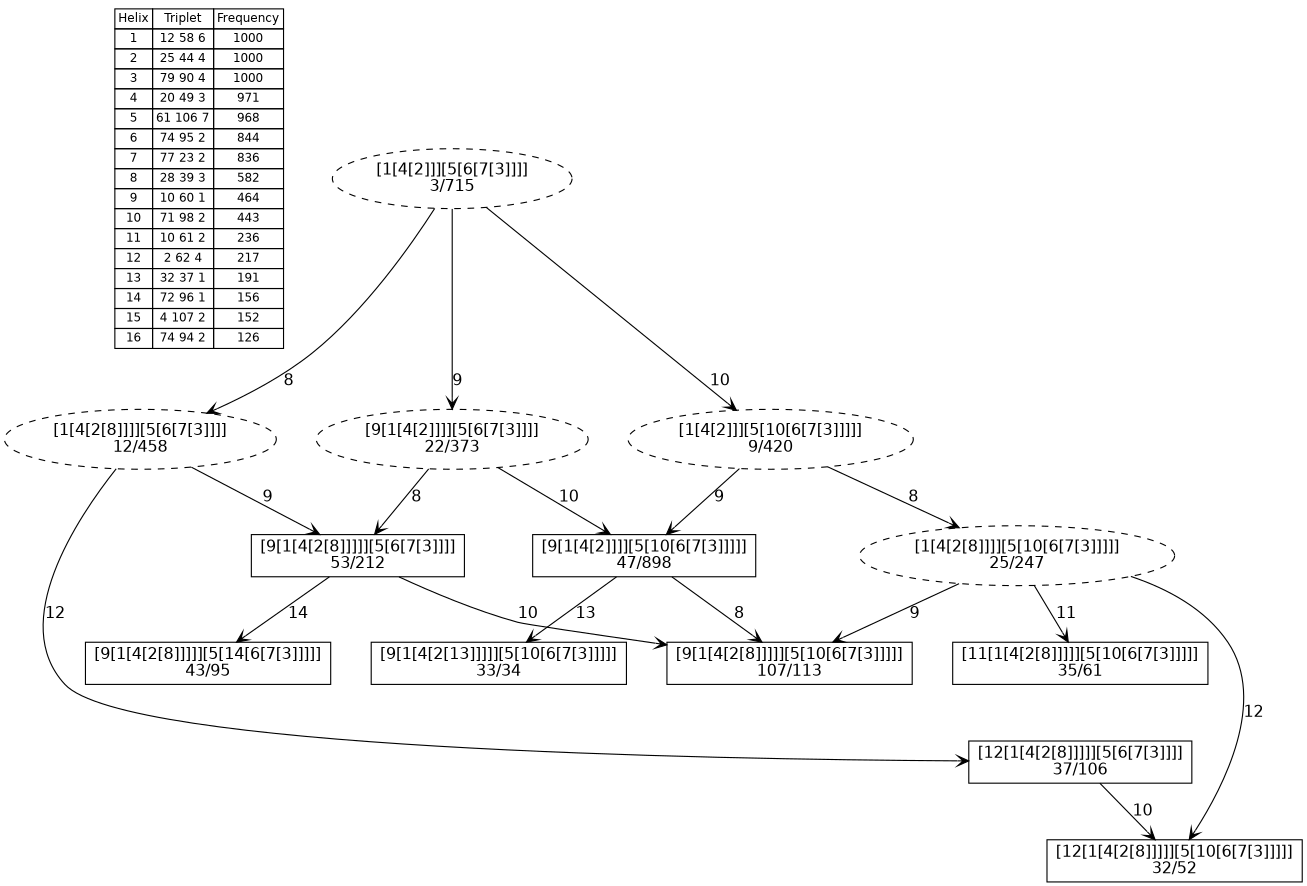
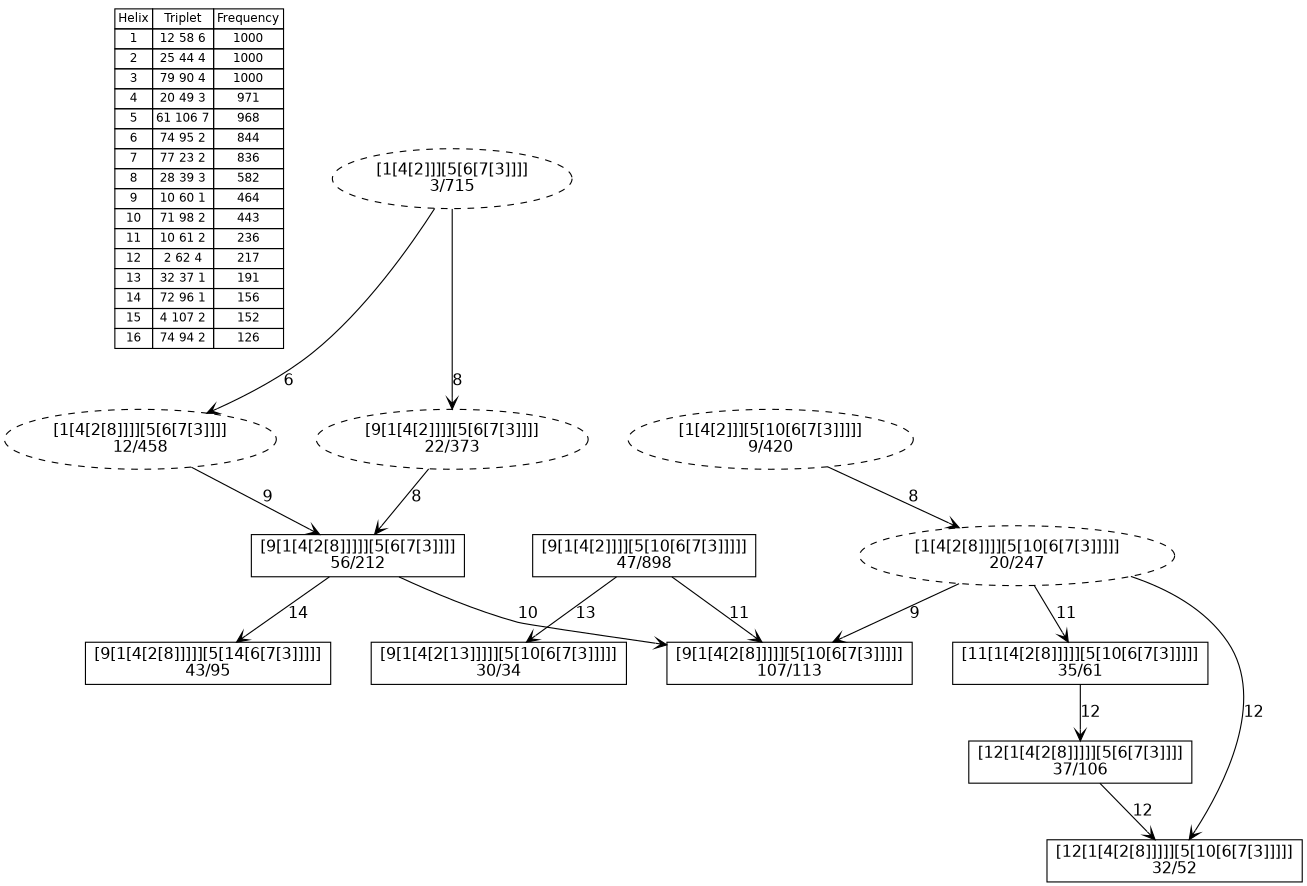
(607, 305) -> none
(291, 381) -> (291, 381)
(460, 381) -> (460, 381)
(549, 498) -> none
(707, 498) -> none
(358, 556) -> (358, 556)
(1017, 556) -> (1017, 556)
(742, 614) -> (742, 614)
(499, 663) -> (499, 663)
(388, 742) -> (1080, 707)
(1145, 811) -> (1145, 811)
